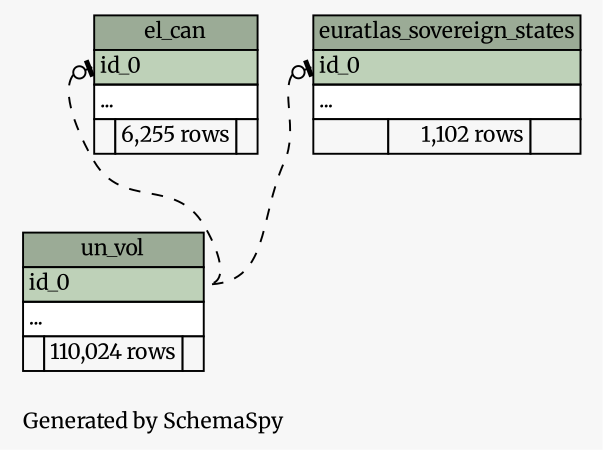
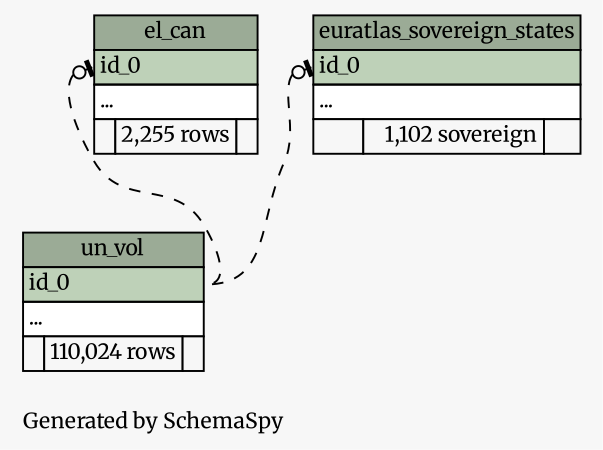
(176, 136) -> (176, 136)
(473, 136) -> (461, 136)
